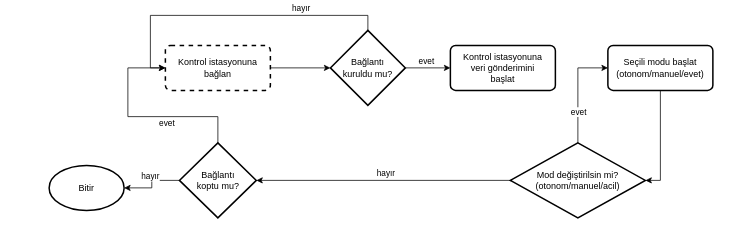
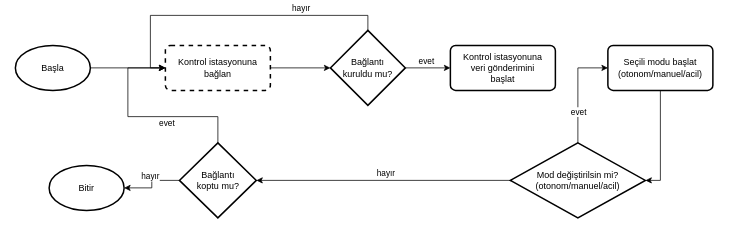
none -> (53, 68)
none -> (91, 68)
(660, 68) -> (660, 68)
